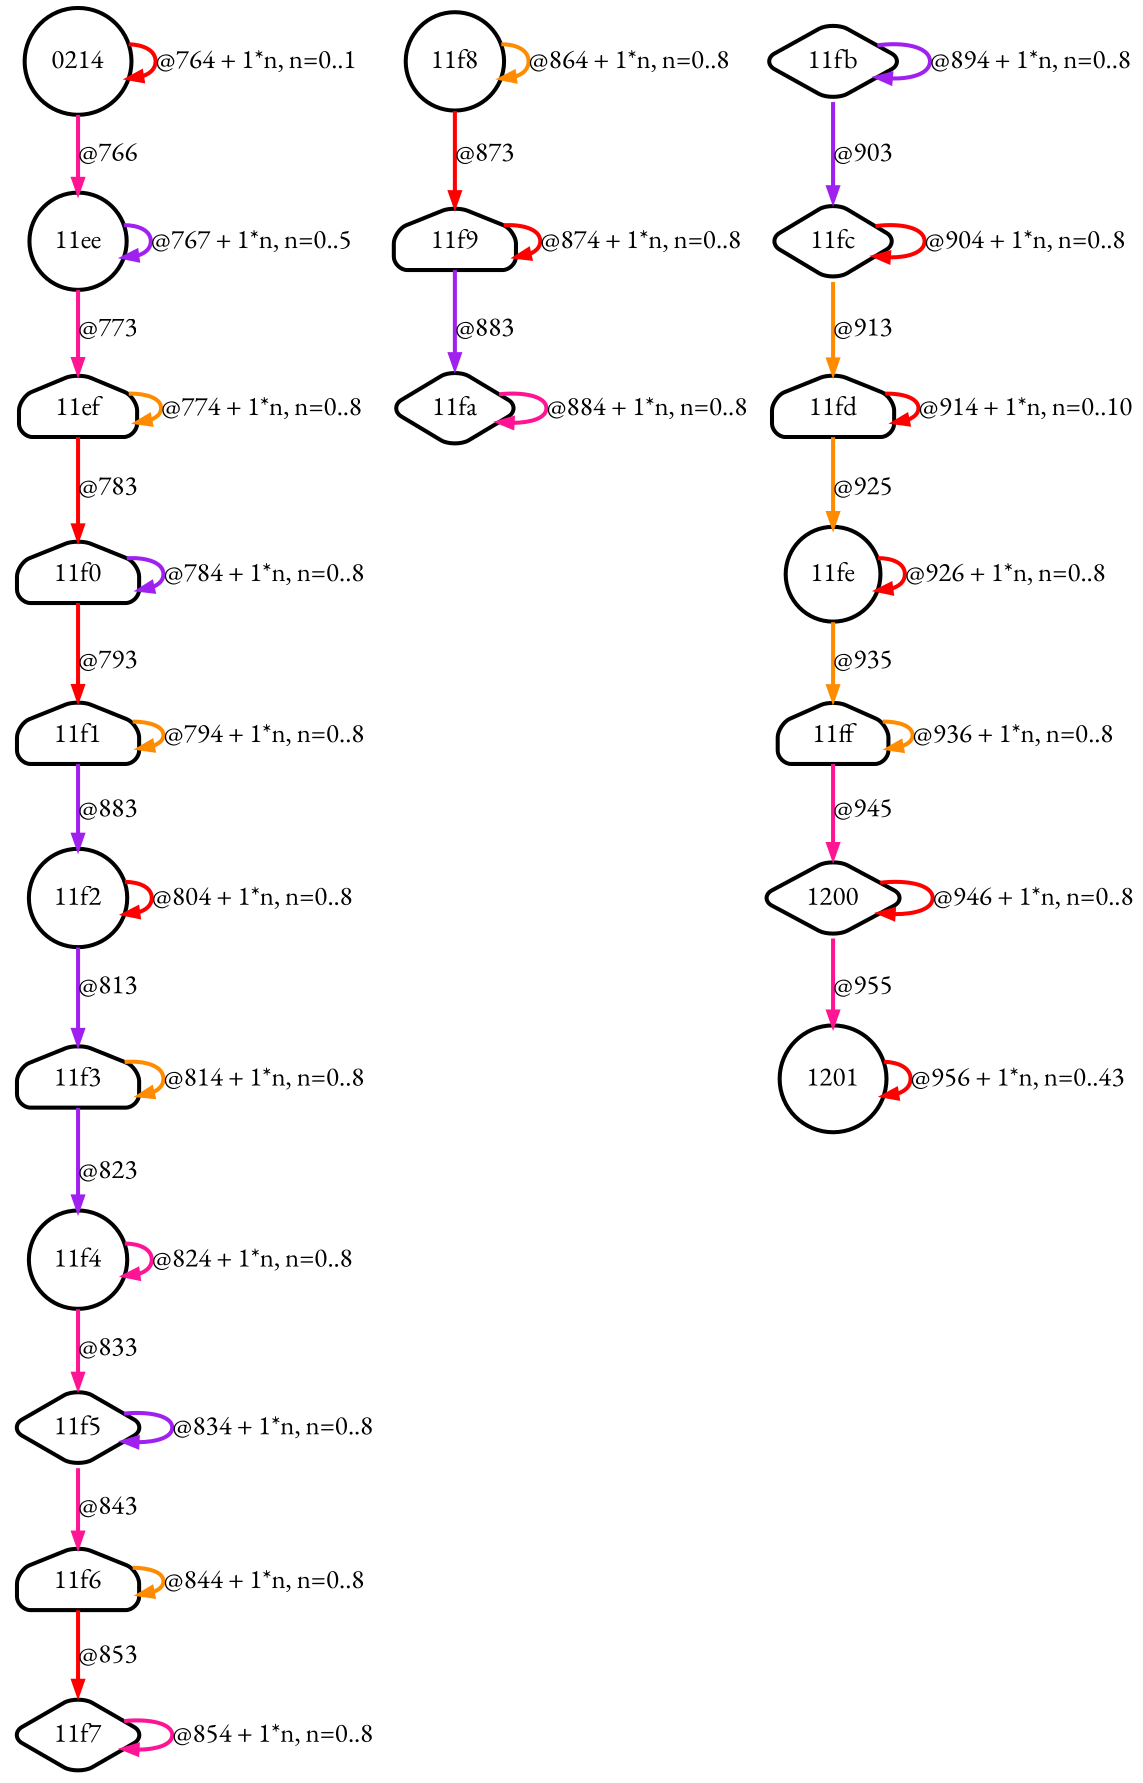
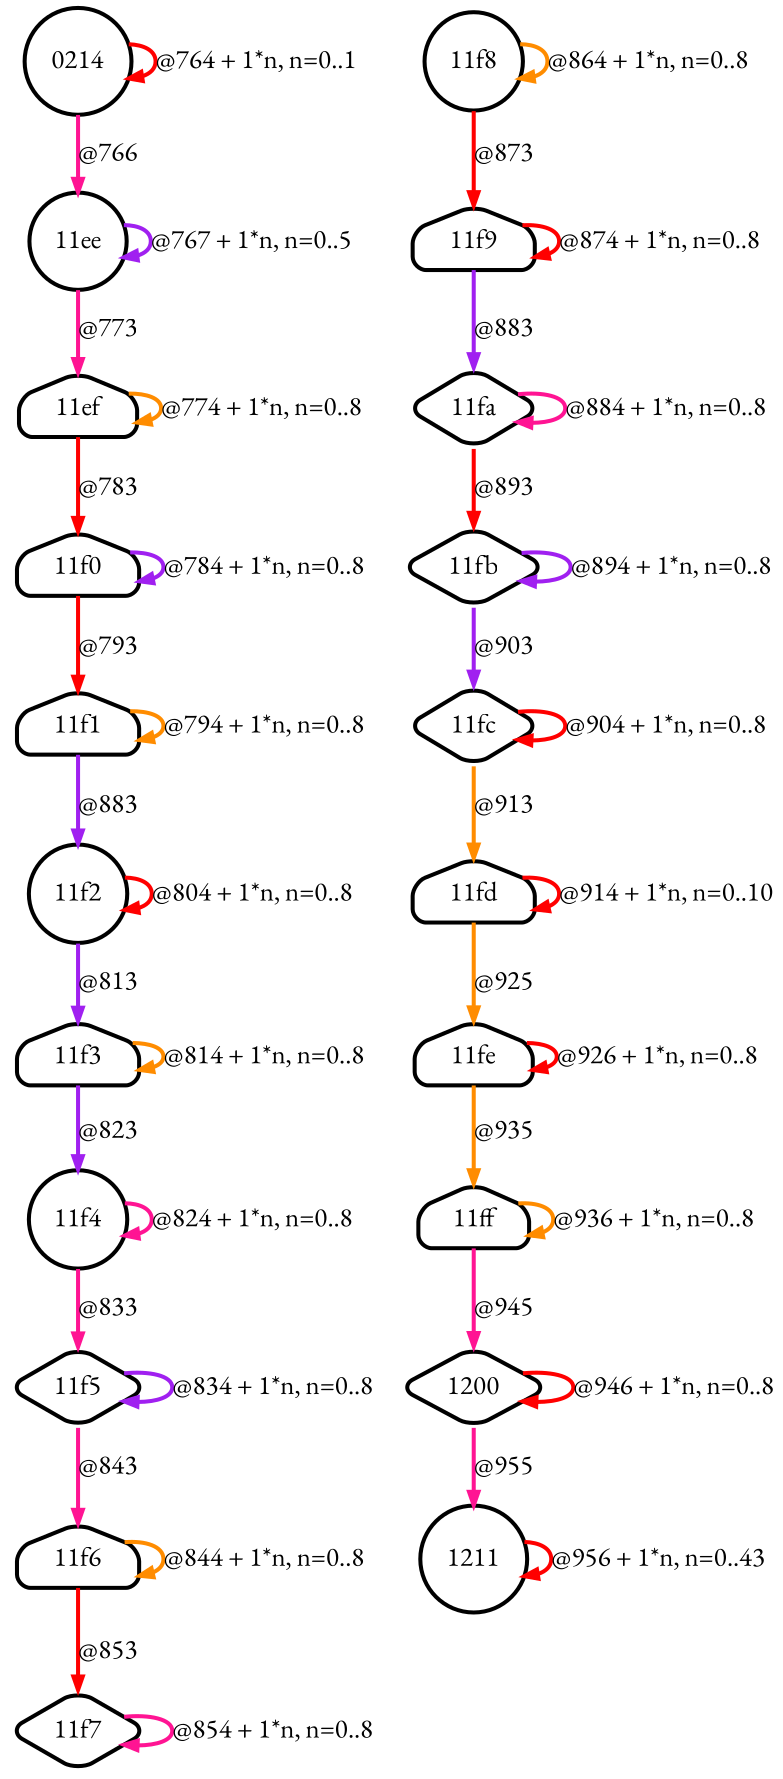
none -> (474, 481)
(833, 574) -> (474, 1057)
(833, 1079) -> (474, 1559)
